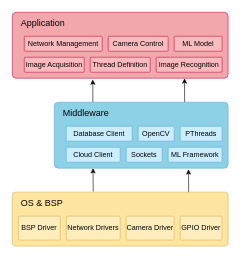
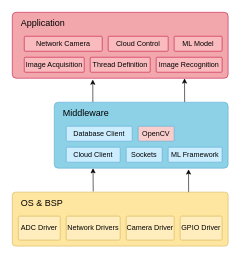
(63, 44) -> (63, 44)
(138, 44) -> (138, 44)
(156, 134) -> (156, 134)
(201, 134) -> none
(39, 228) -> (39, 228)
